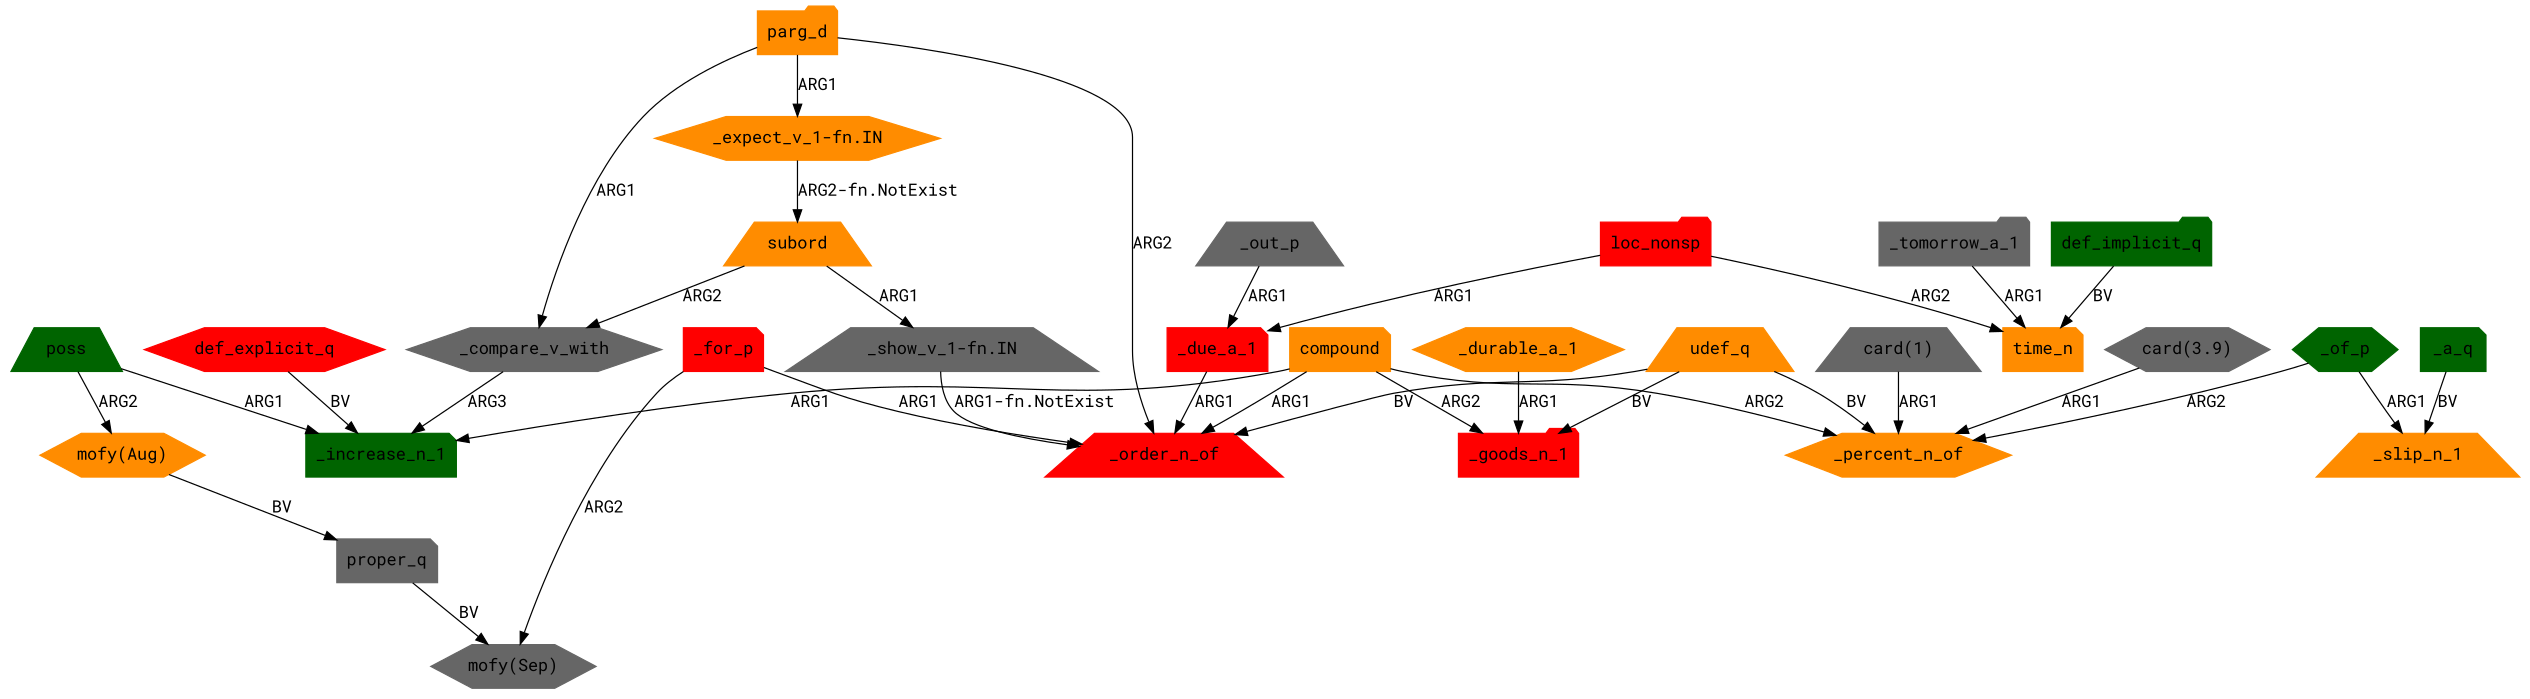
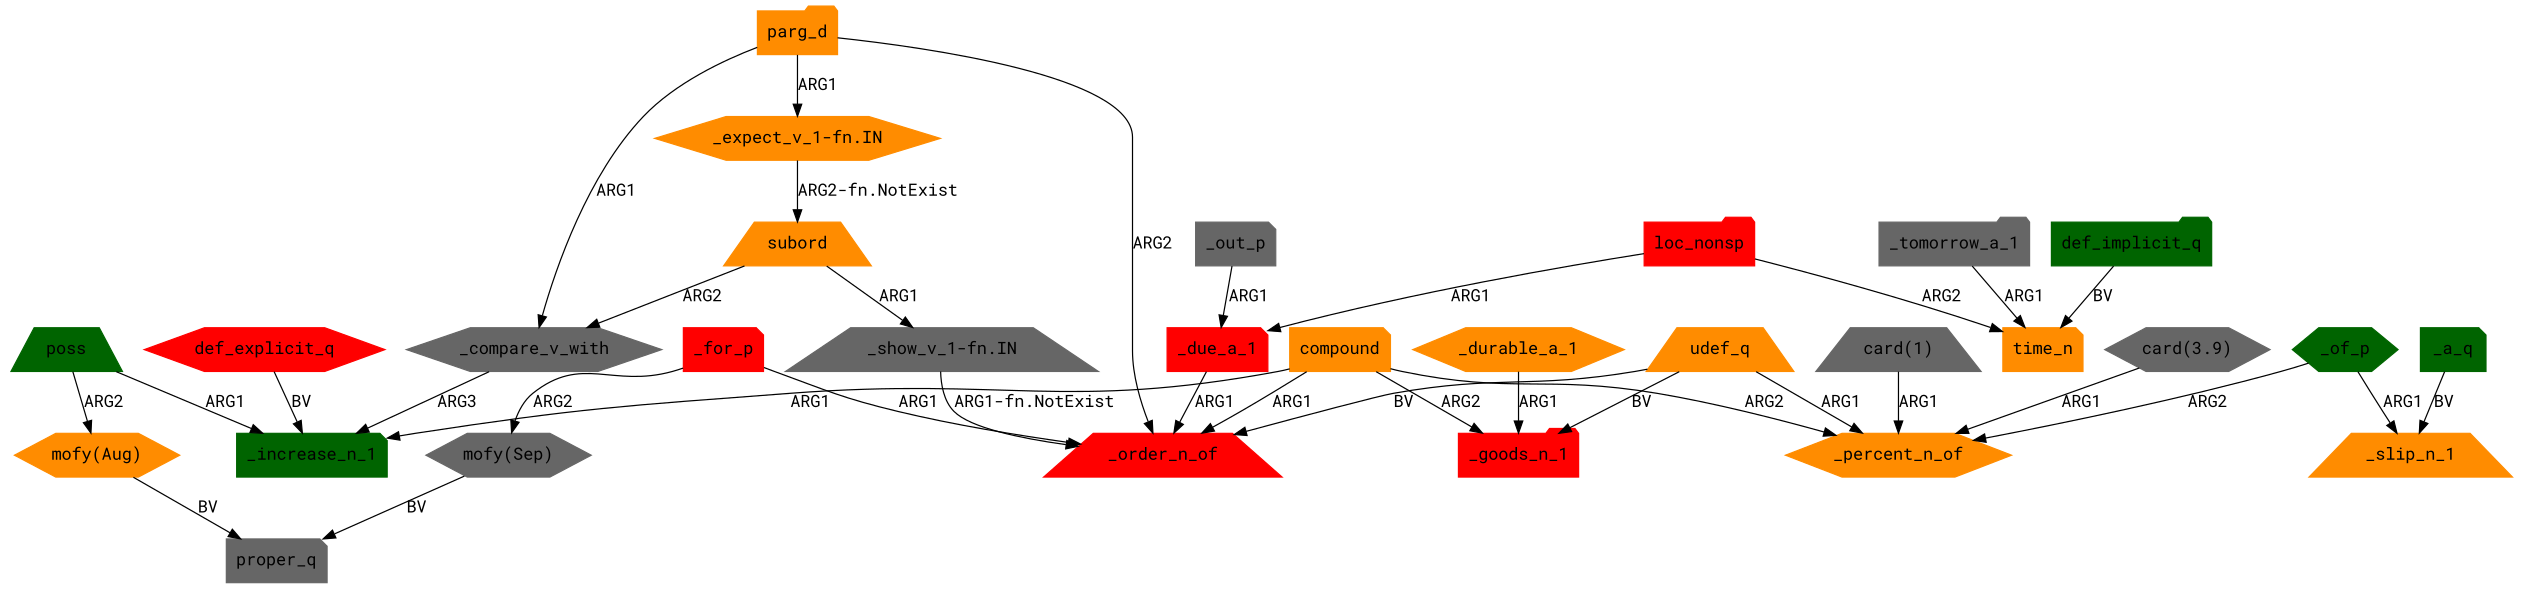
(1270, 244) -> (1236, 244)
(1857, 402) -> (1841, 402)
(445, 610) -> (400, 505)
